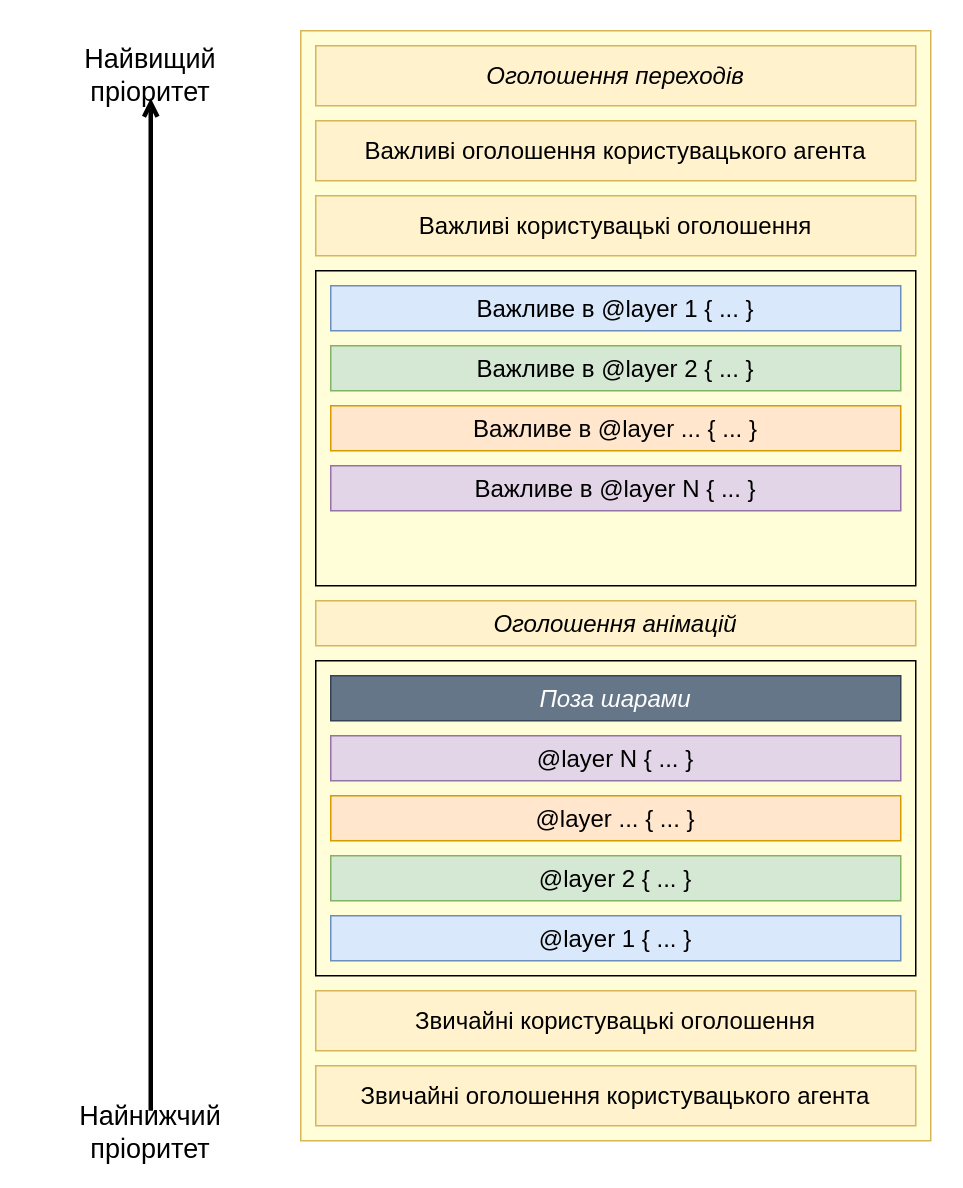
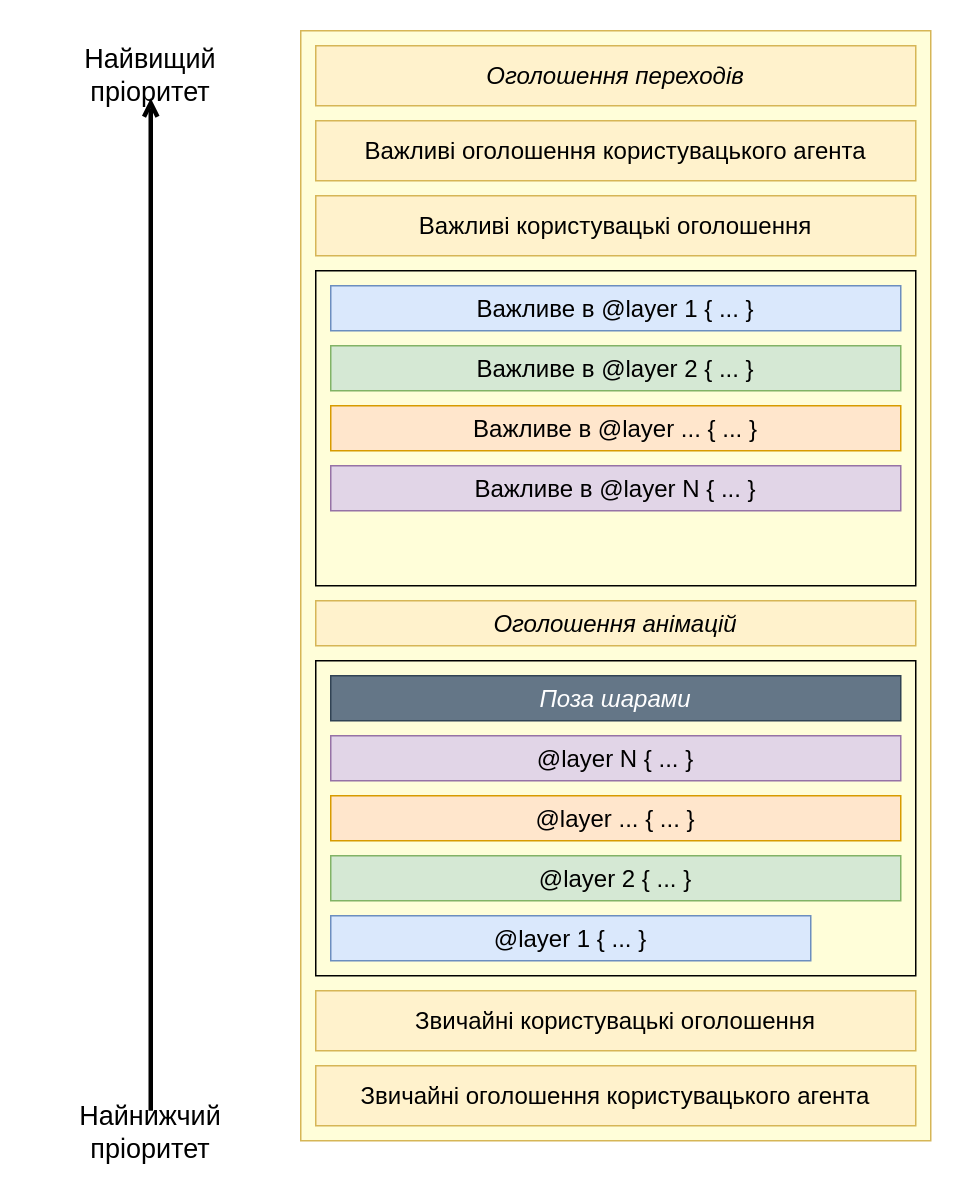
(616, 938) -> (571, 938)
